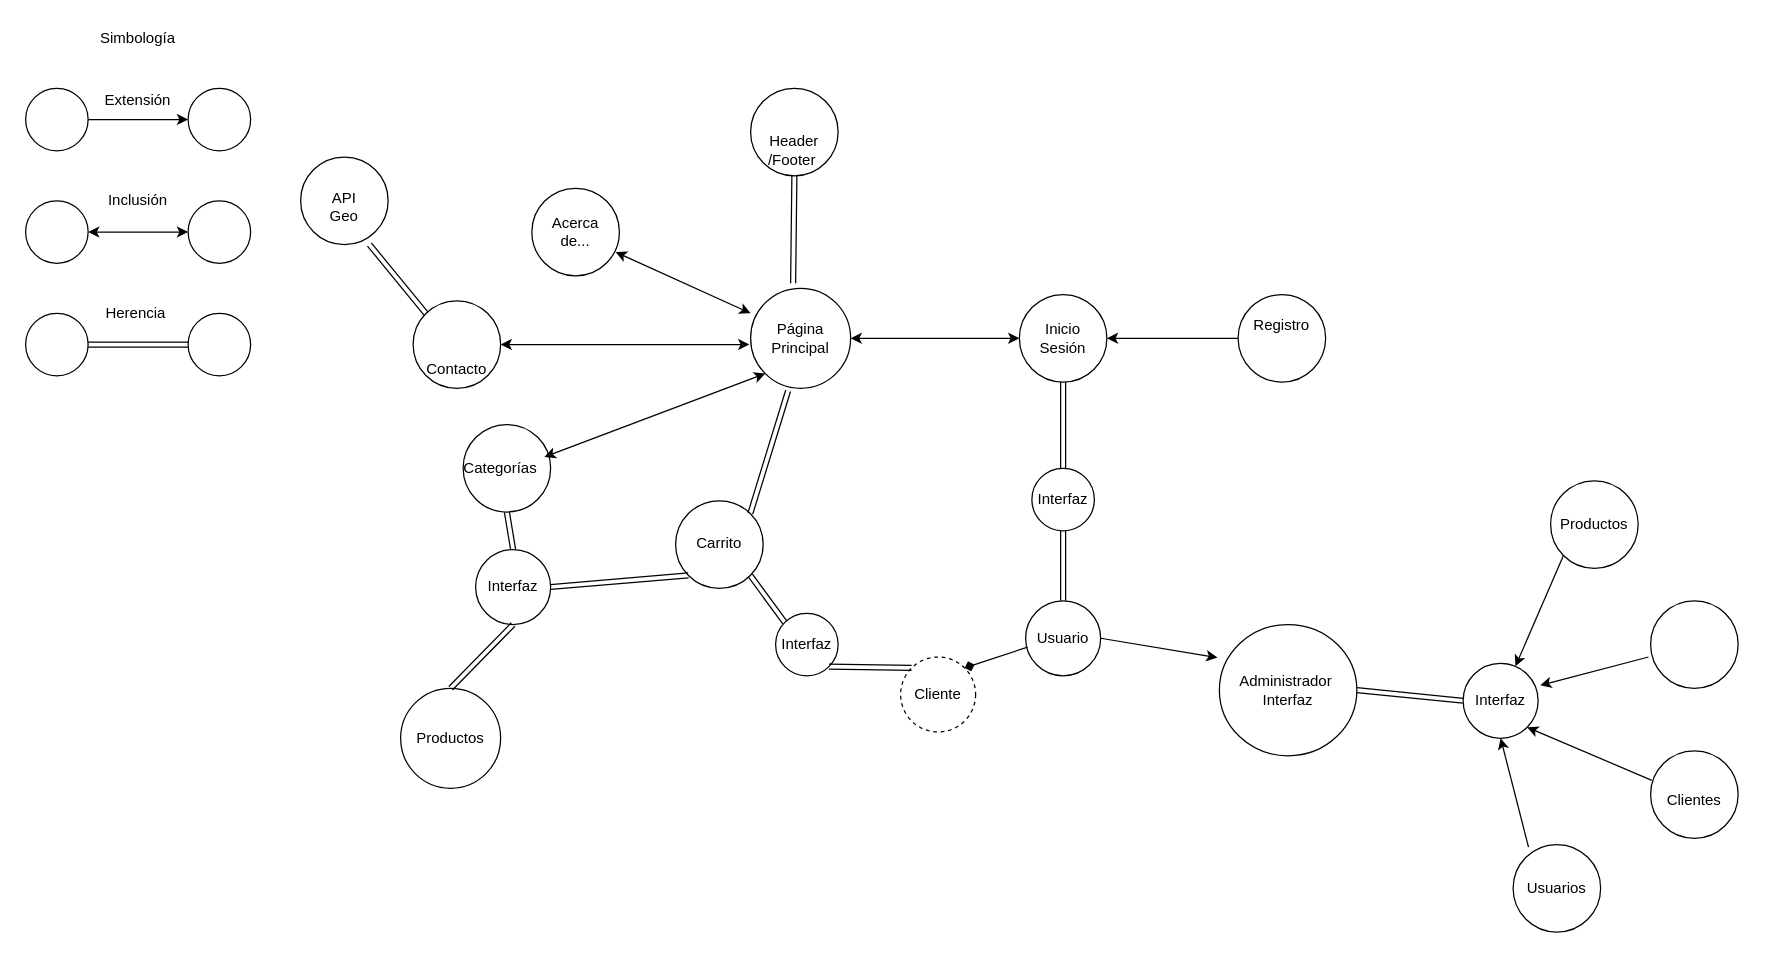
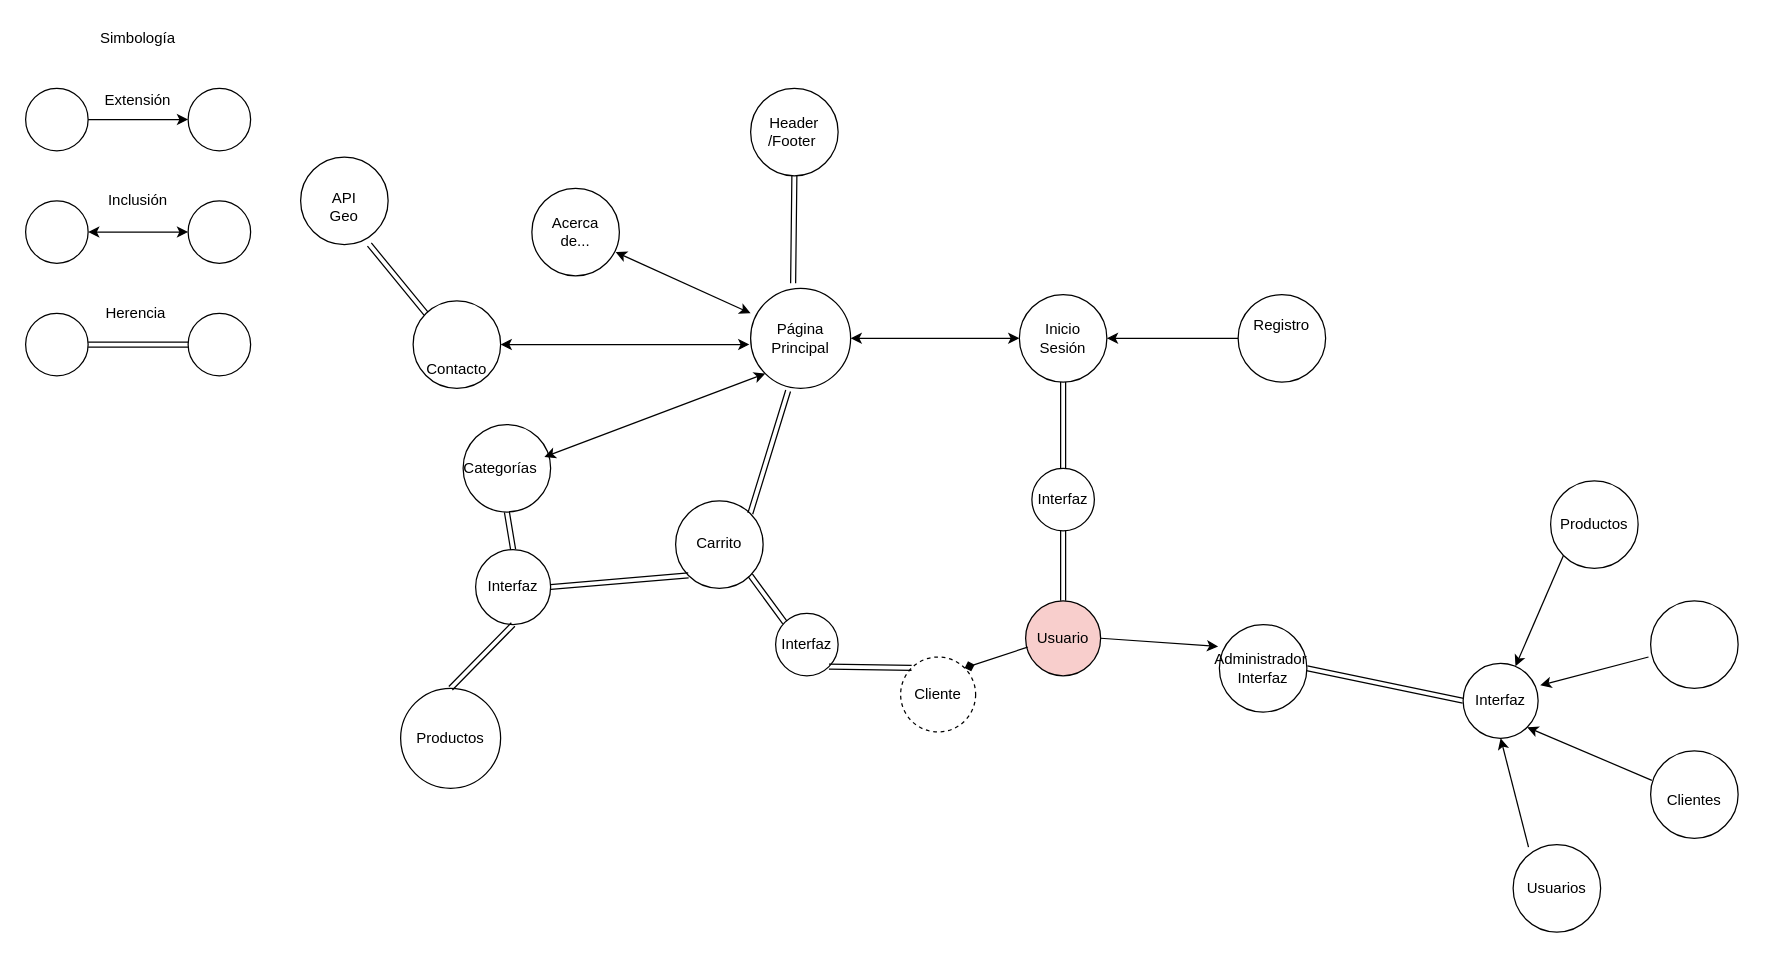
(794, 151) -> (794, 132)
(1063, 638) -> (1063, 638)
(1288, 690) -> (1263, 668)
